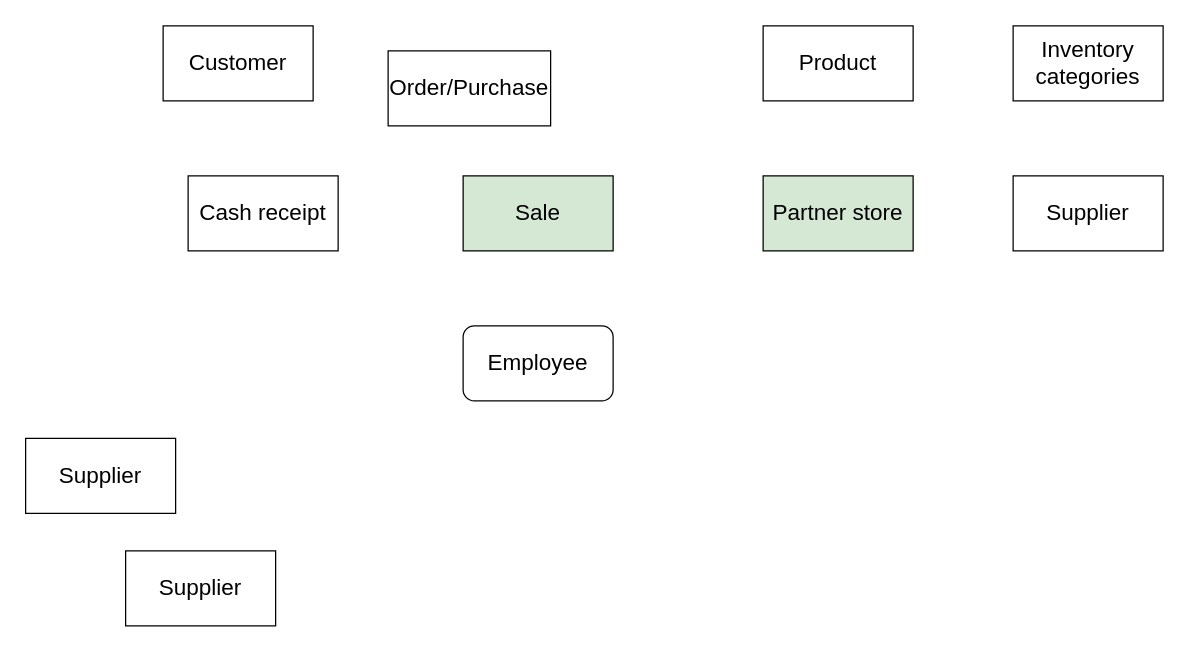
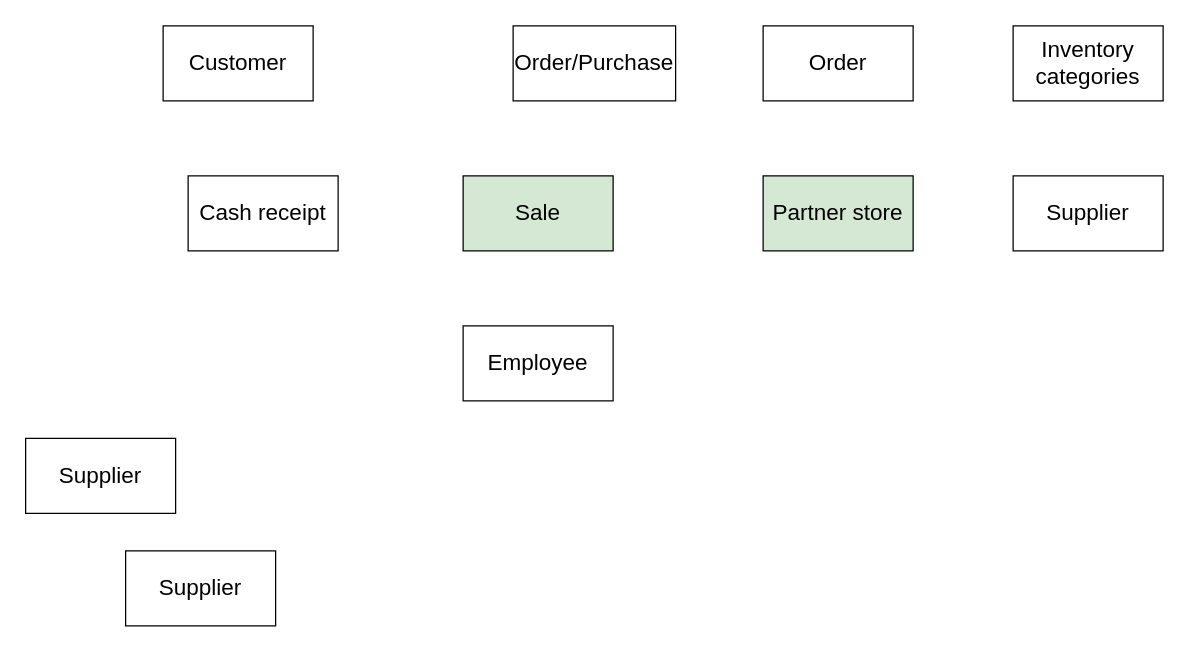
(838, 63) -> (838, 63)
(469, 88) -> (594, 63)
(538, 363) -> (538, 363)
